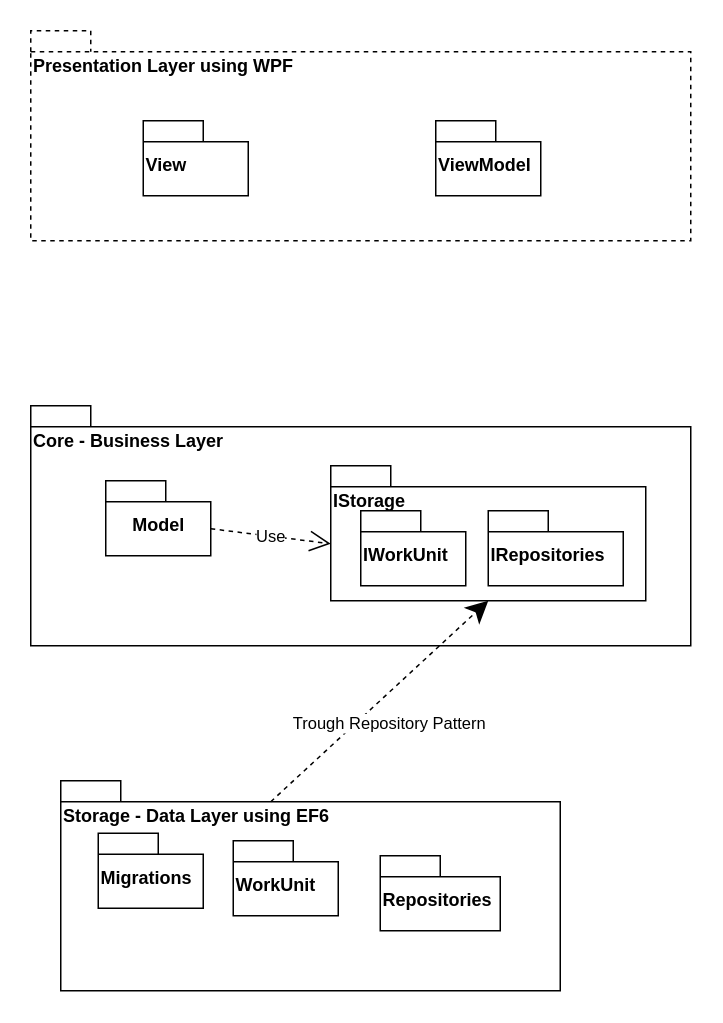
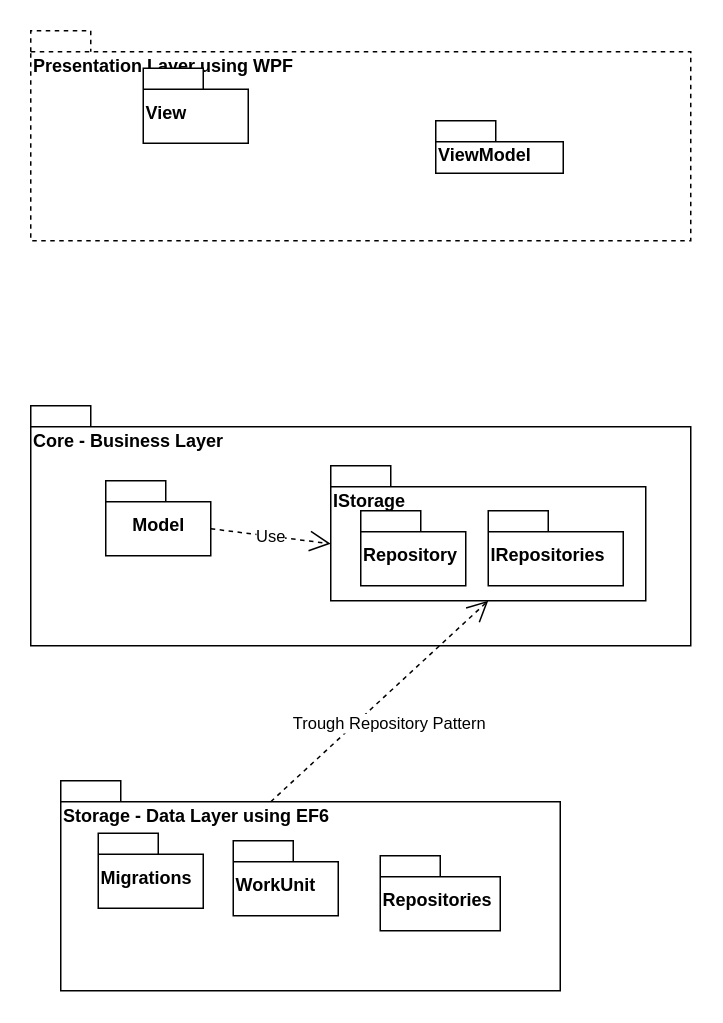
(196, 158) -> (196, 106)
(488, 158) -> (500, 147)
(407, 556) -> (412, 556)
(475, 613) -> (480, 608)
